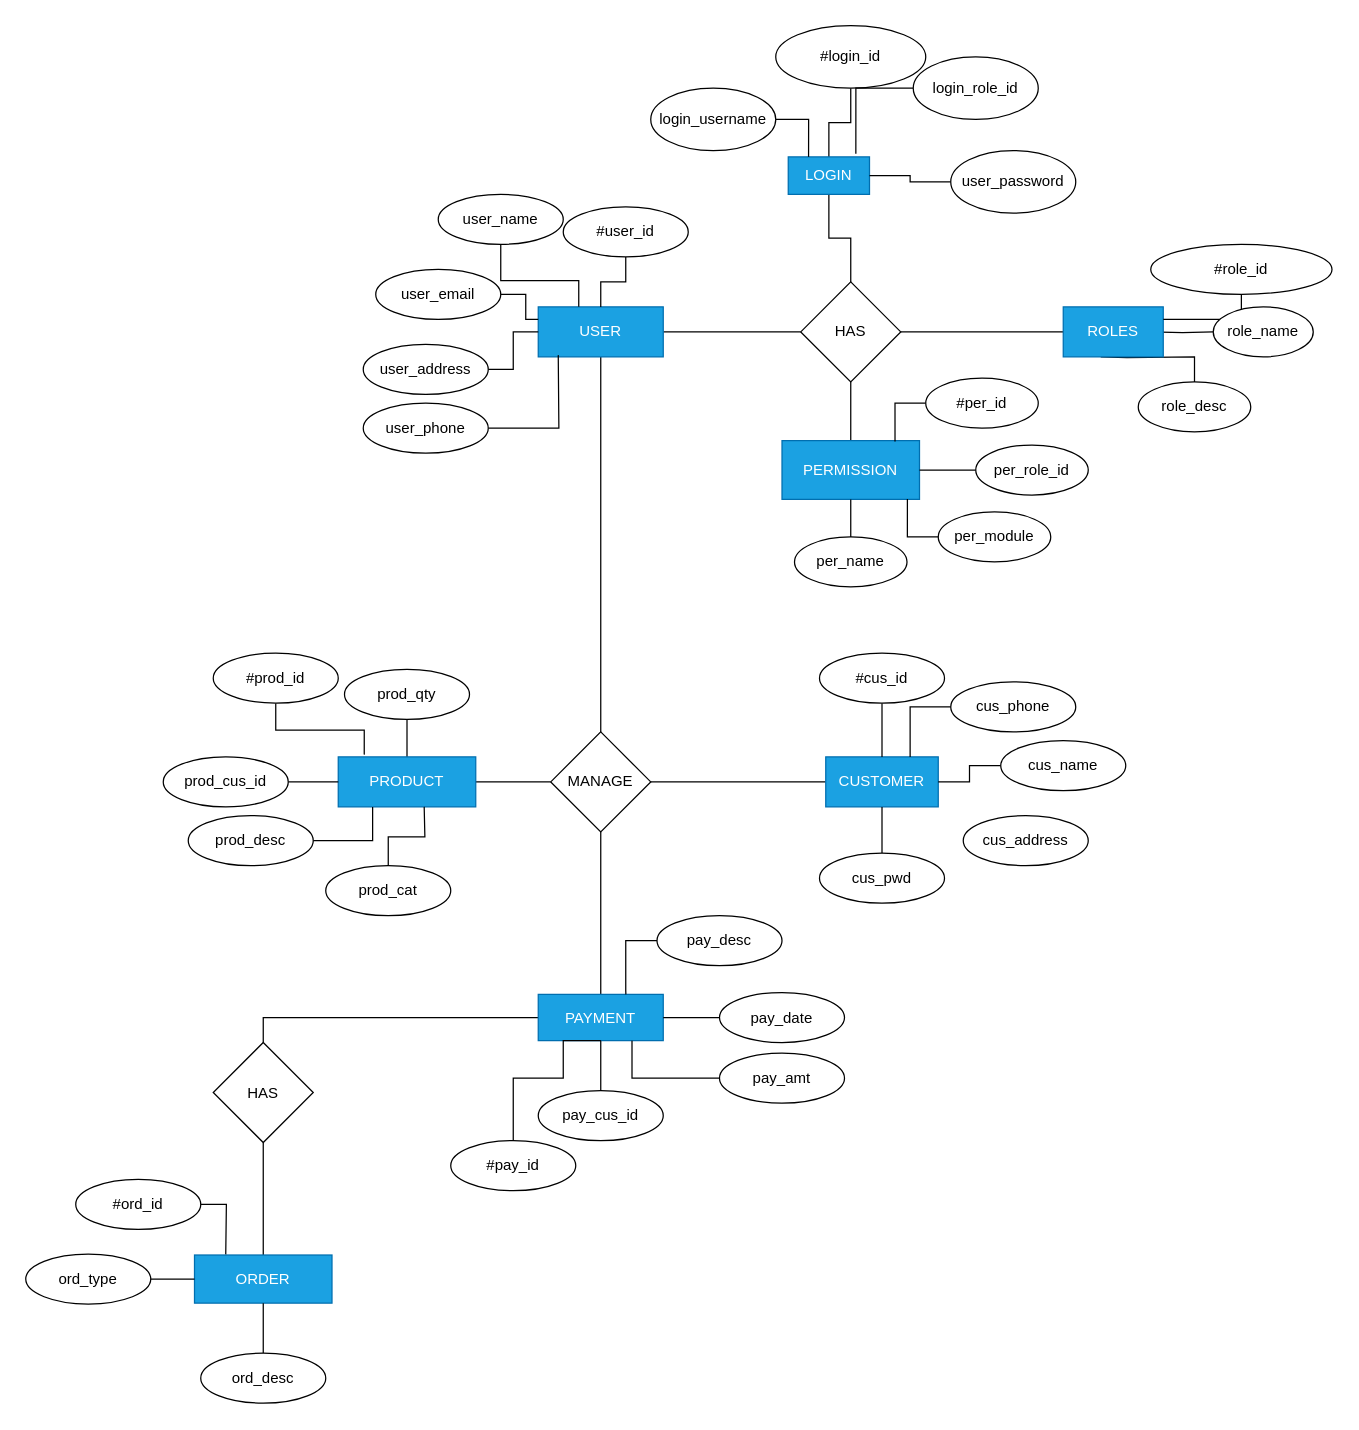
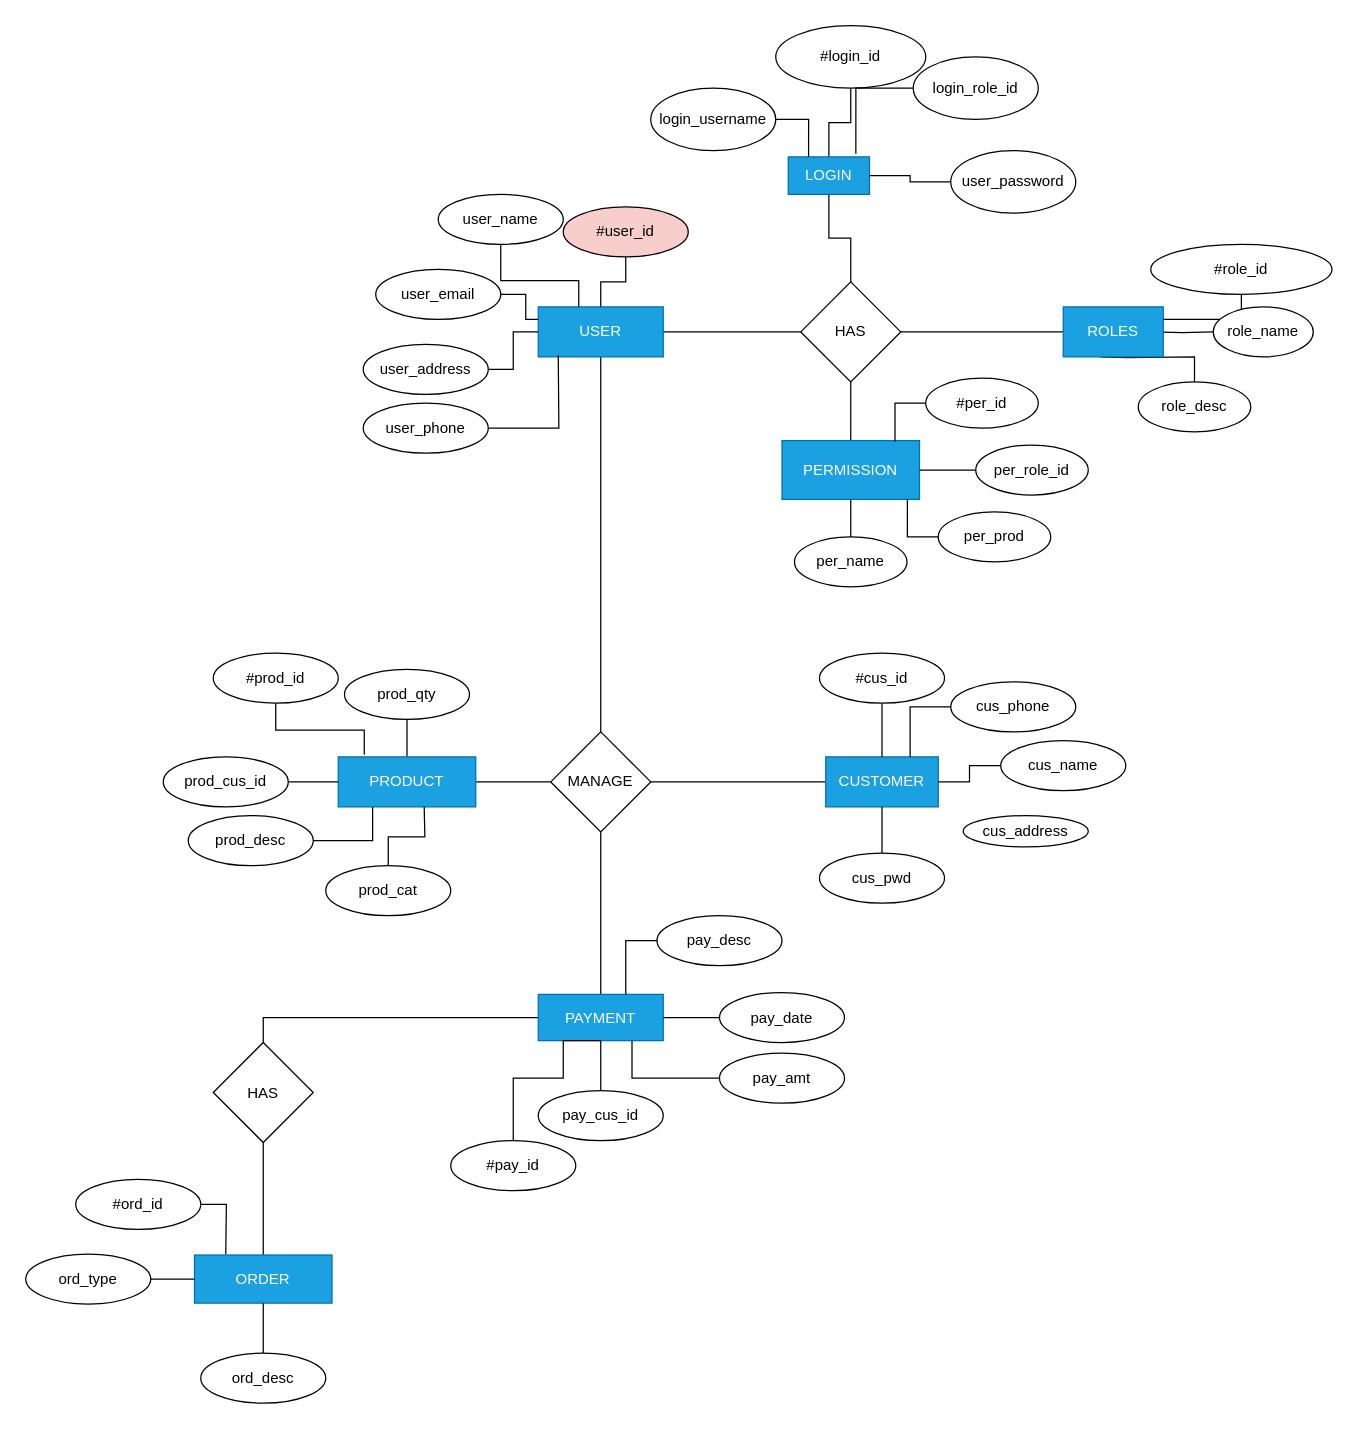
(626, 232) -> (626, 232)
(994, 537) -> (994, 537)
(1026, 841) -> (1026, 831)
